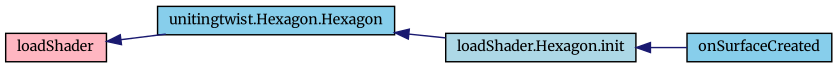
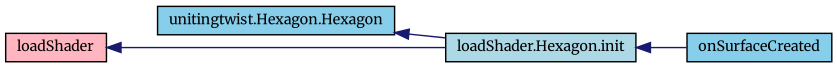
(143, 37) -> (283, 48)
